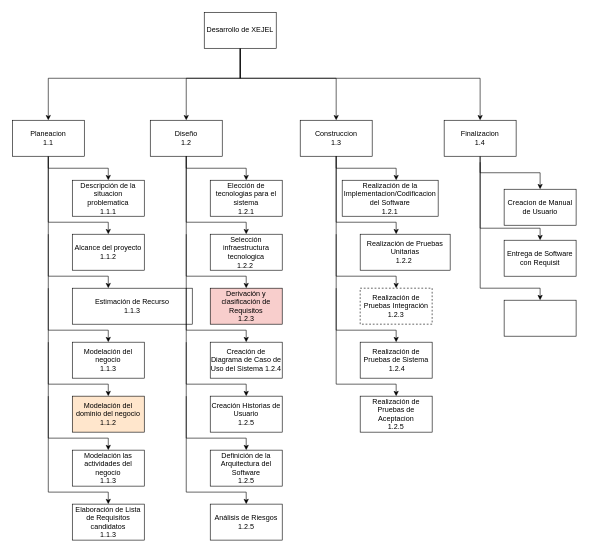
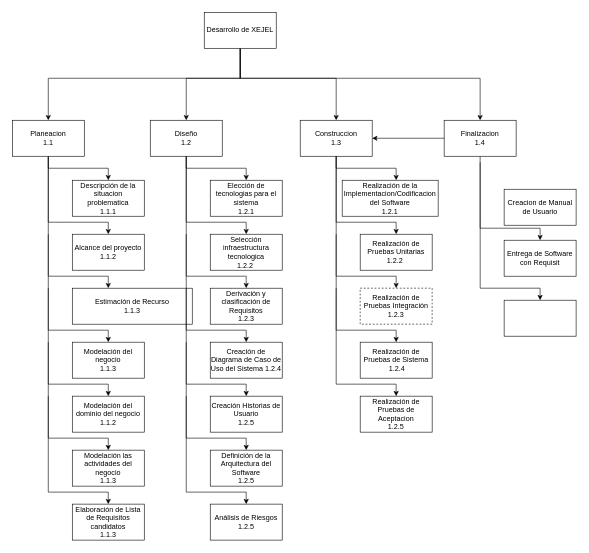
(540, 183) -> (377, 138)
(405, 252) -> (396, 252)
(246, 306) -> (246, 306)
(108, 414) -> (108, 414)
